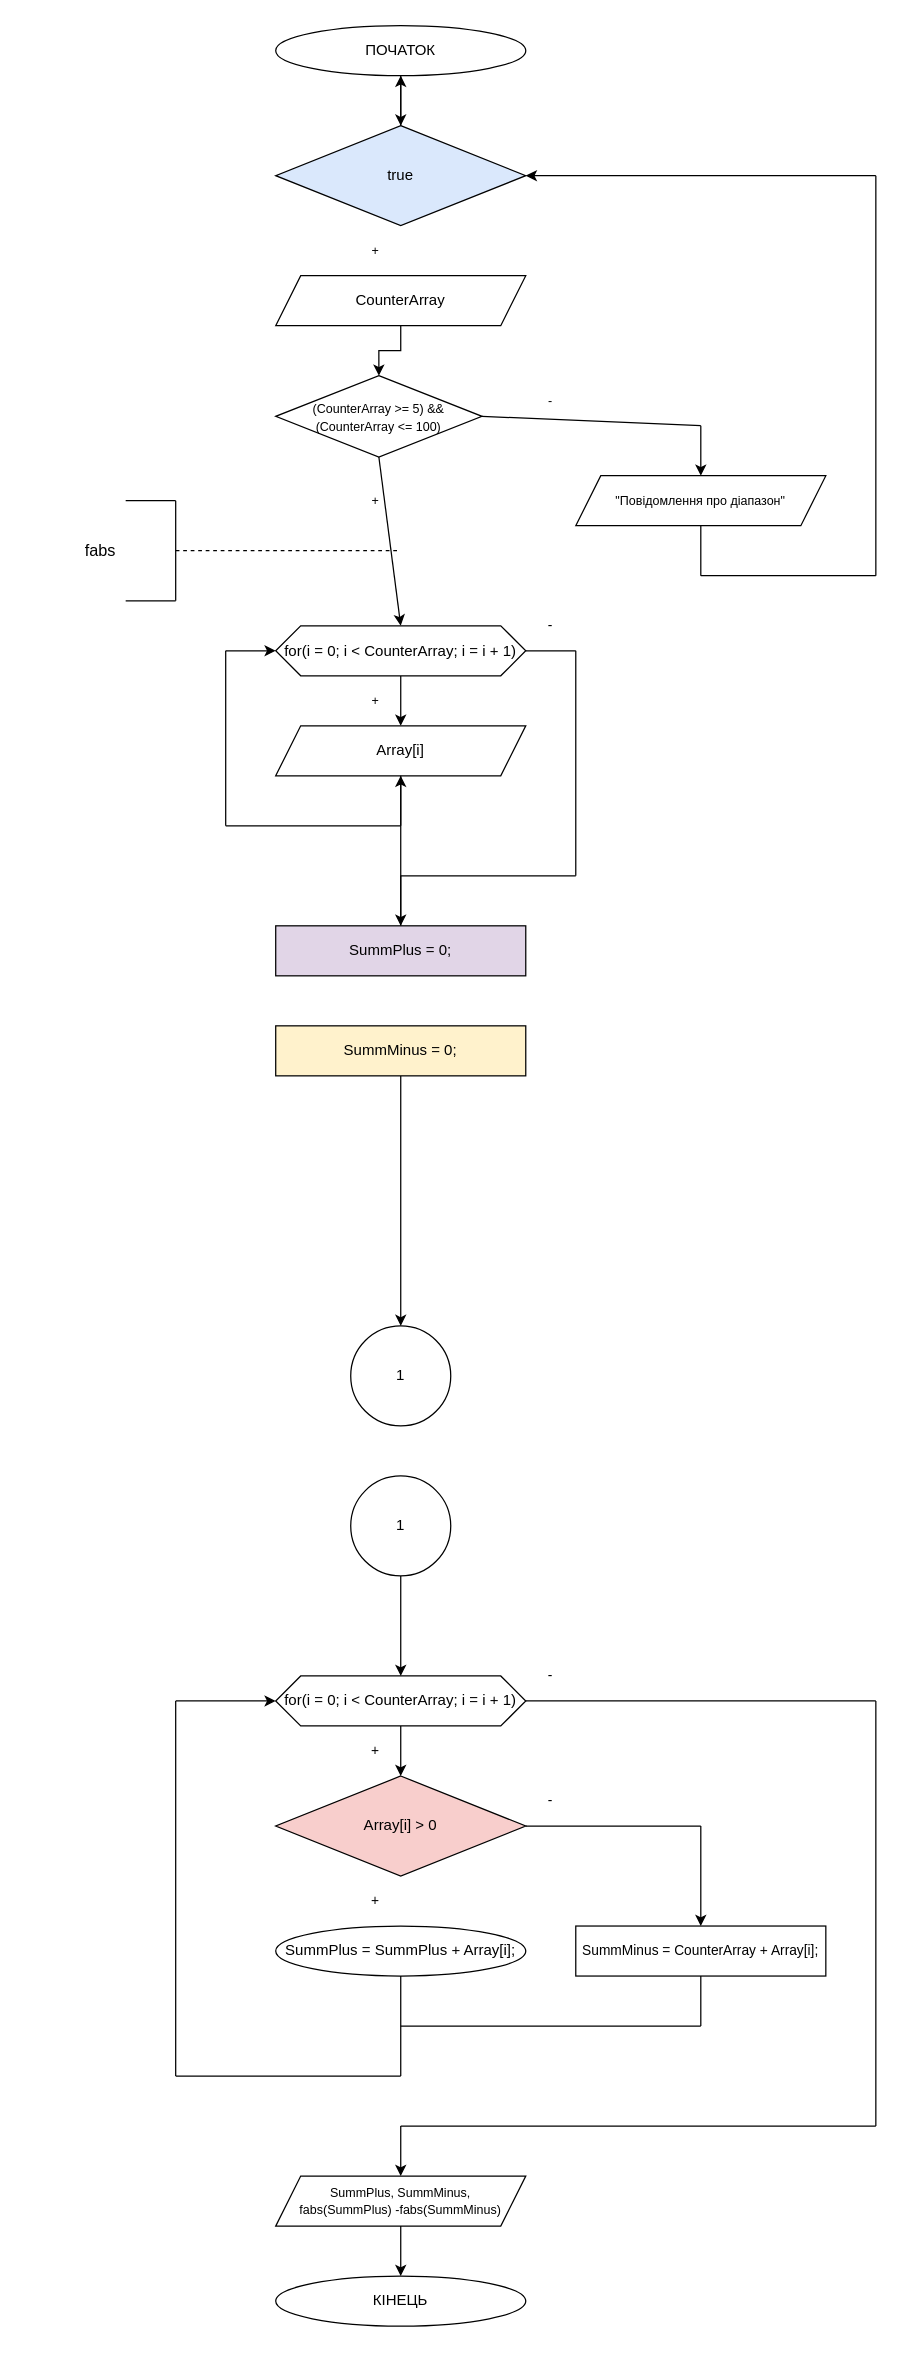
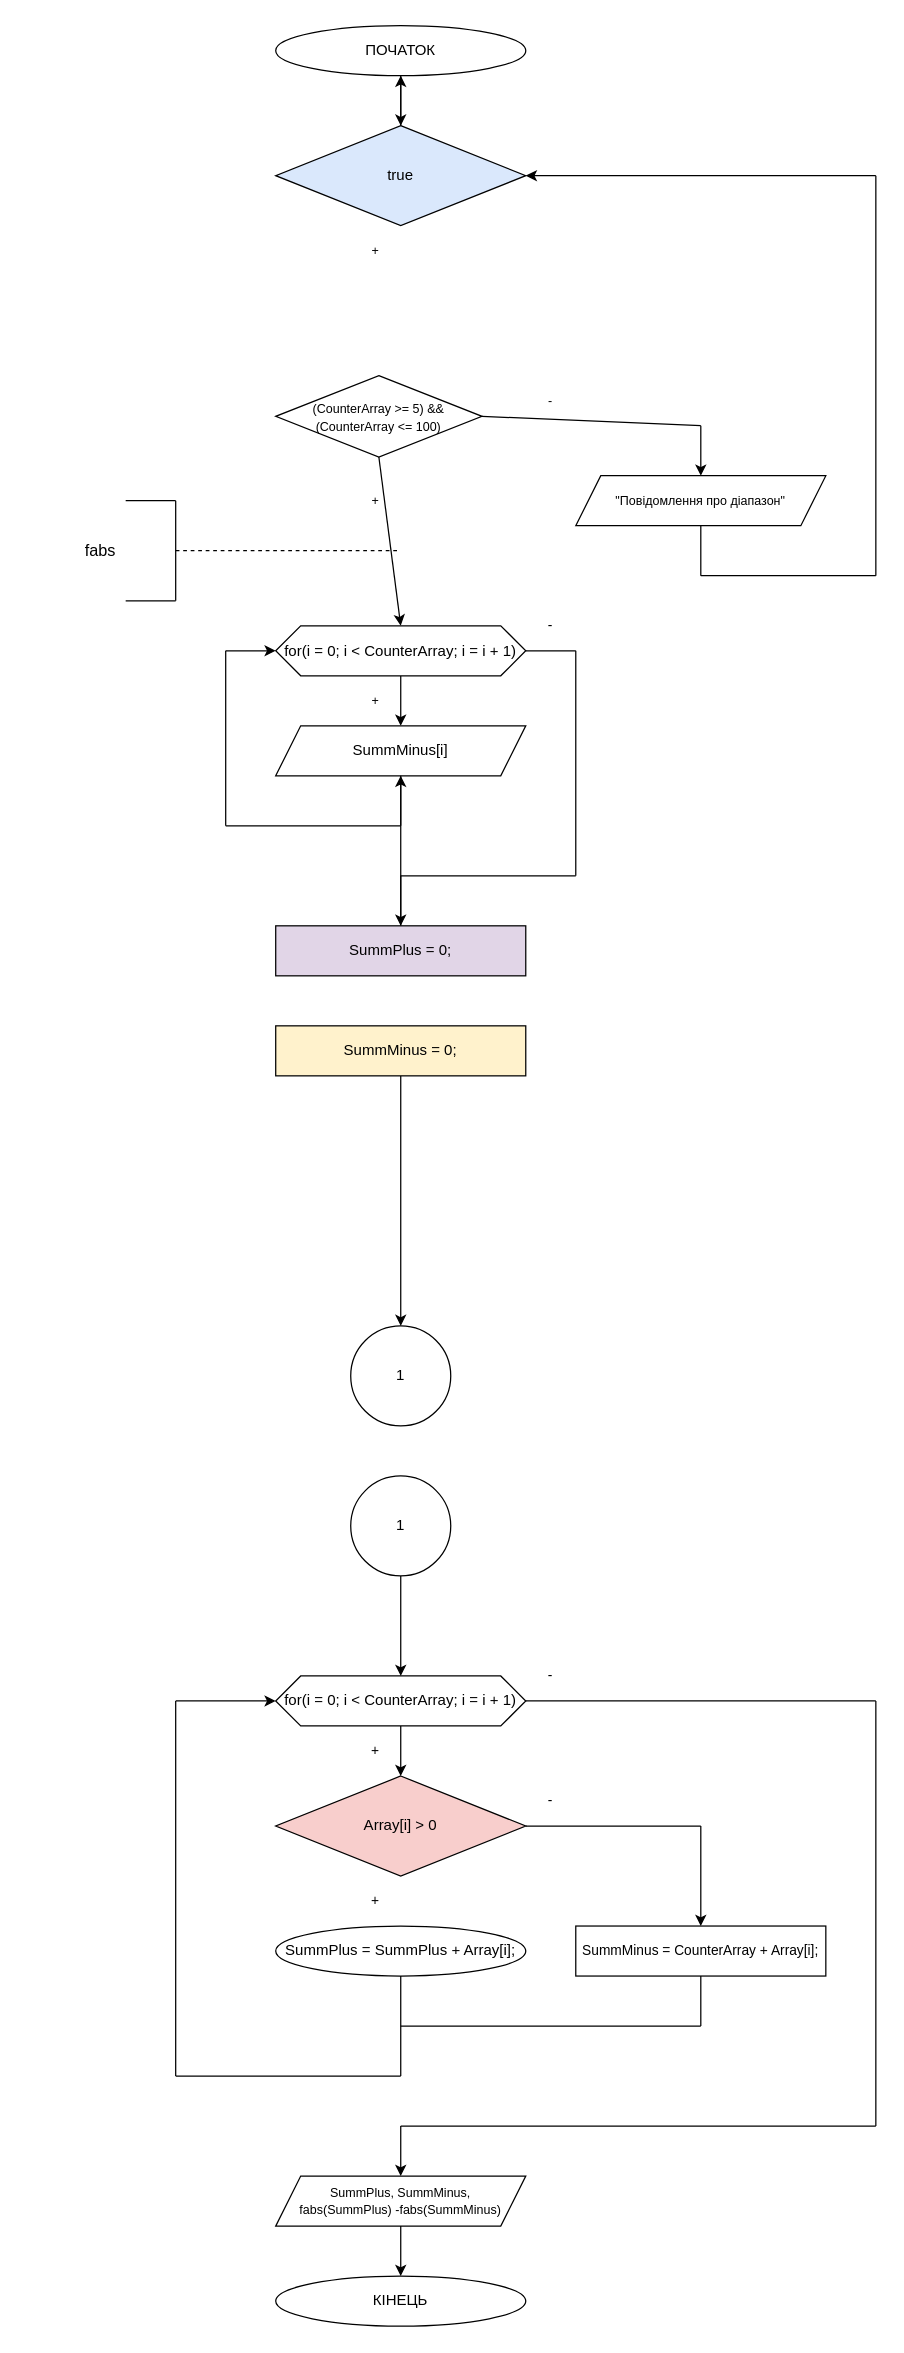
(401, 301) -> none
(394, 351) -> none
(401, 751) -> (401, 751)
